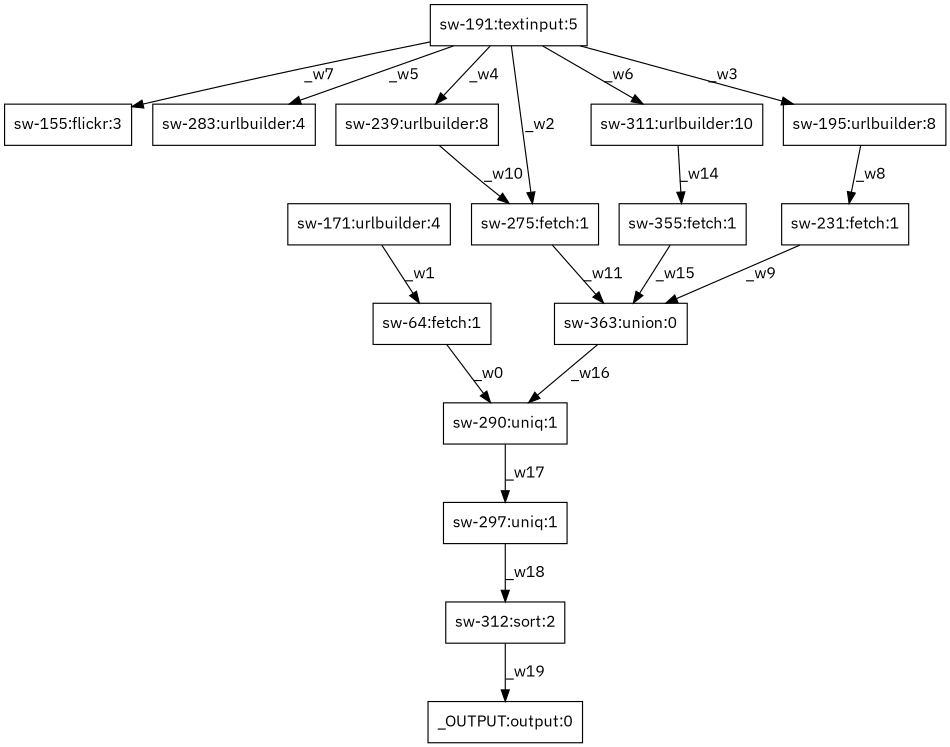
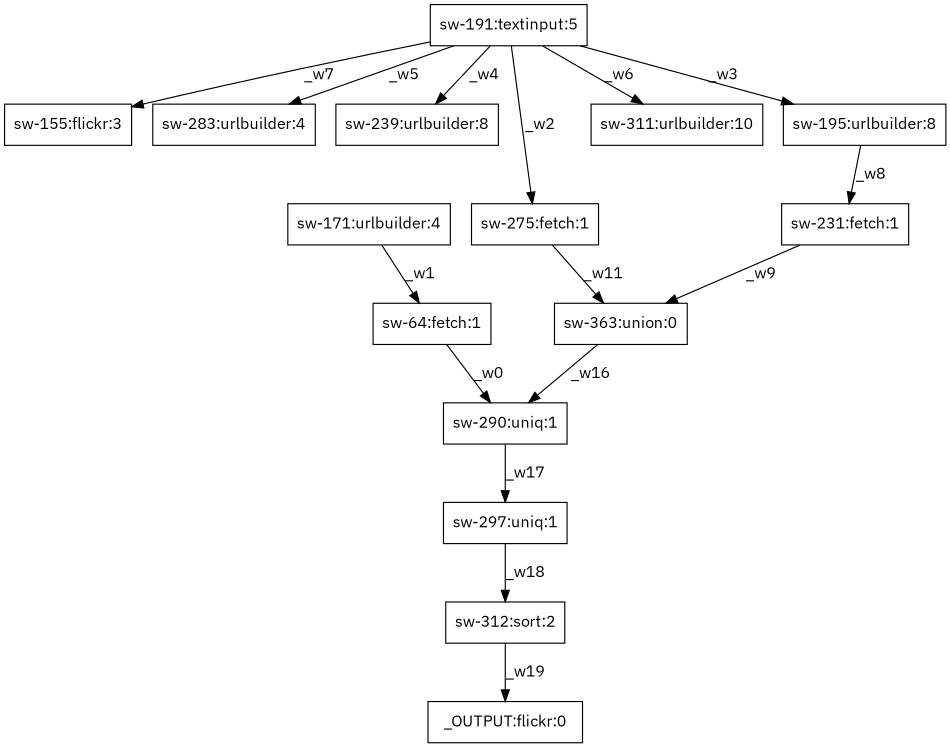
(469, 171) -> none
(683, 224) -> none
(505, 722) -> (505, 722)
